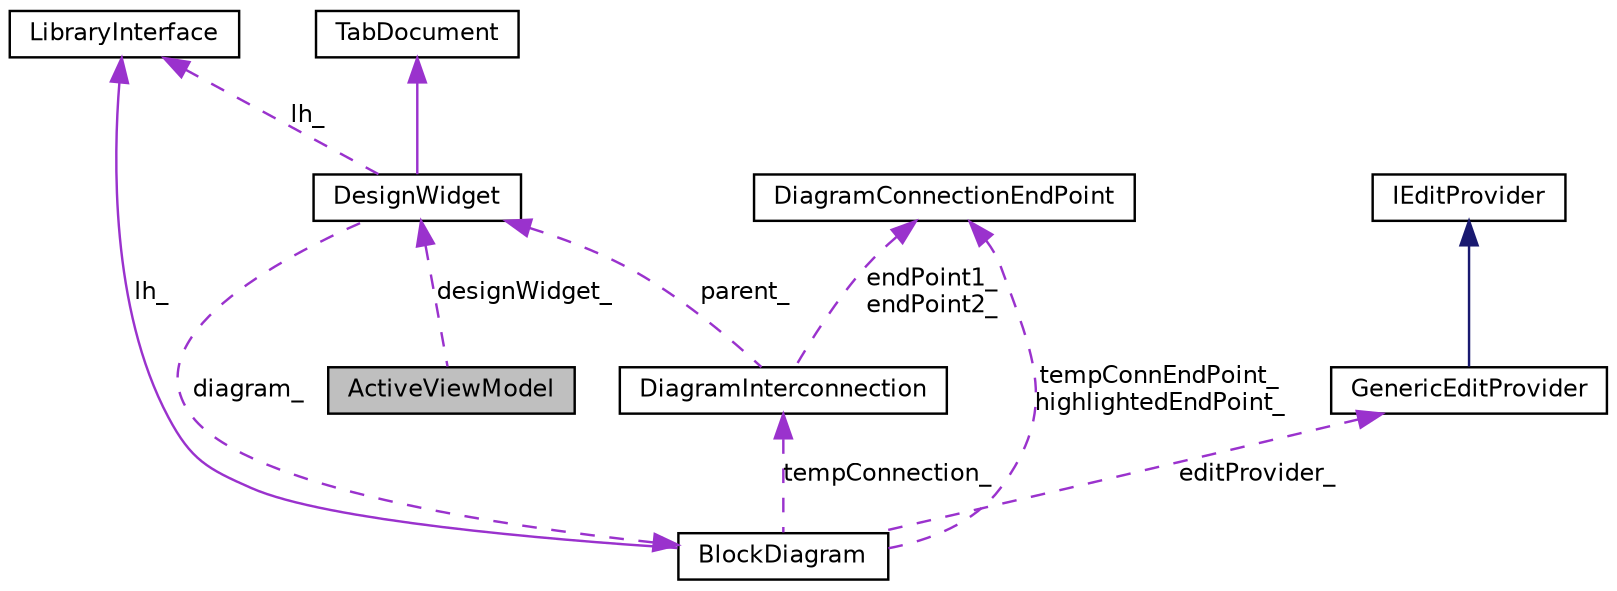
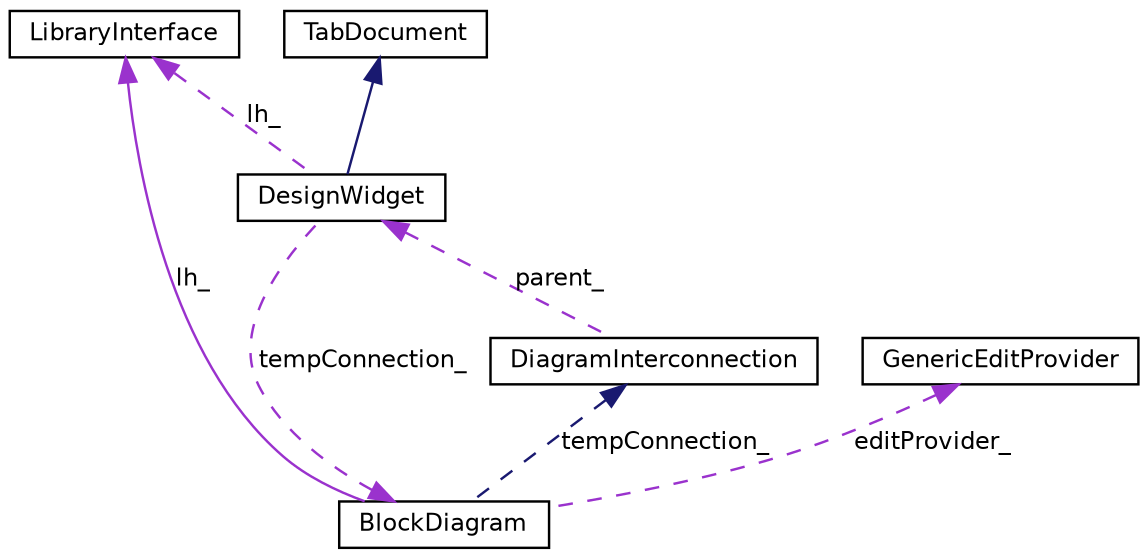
(417, 129) -> (360, 128)
(944, 198) -> none
(1469, 198) -> none
(249, 390) -> (364, 361)
(451, 390) -> none
(783, 486) -> (539, 451)
